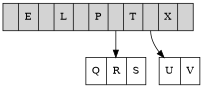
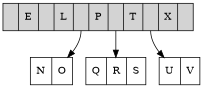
none -> (51, 71)
